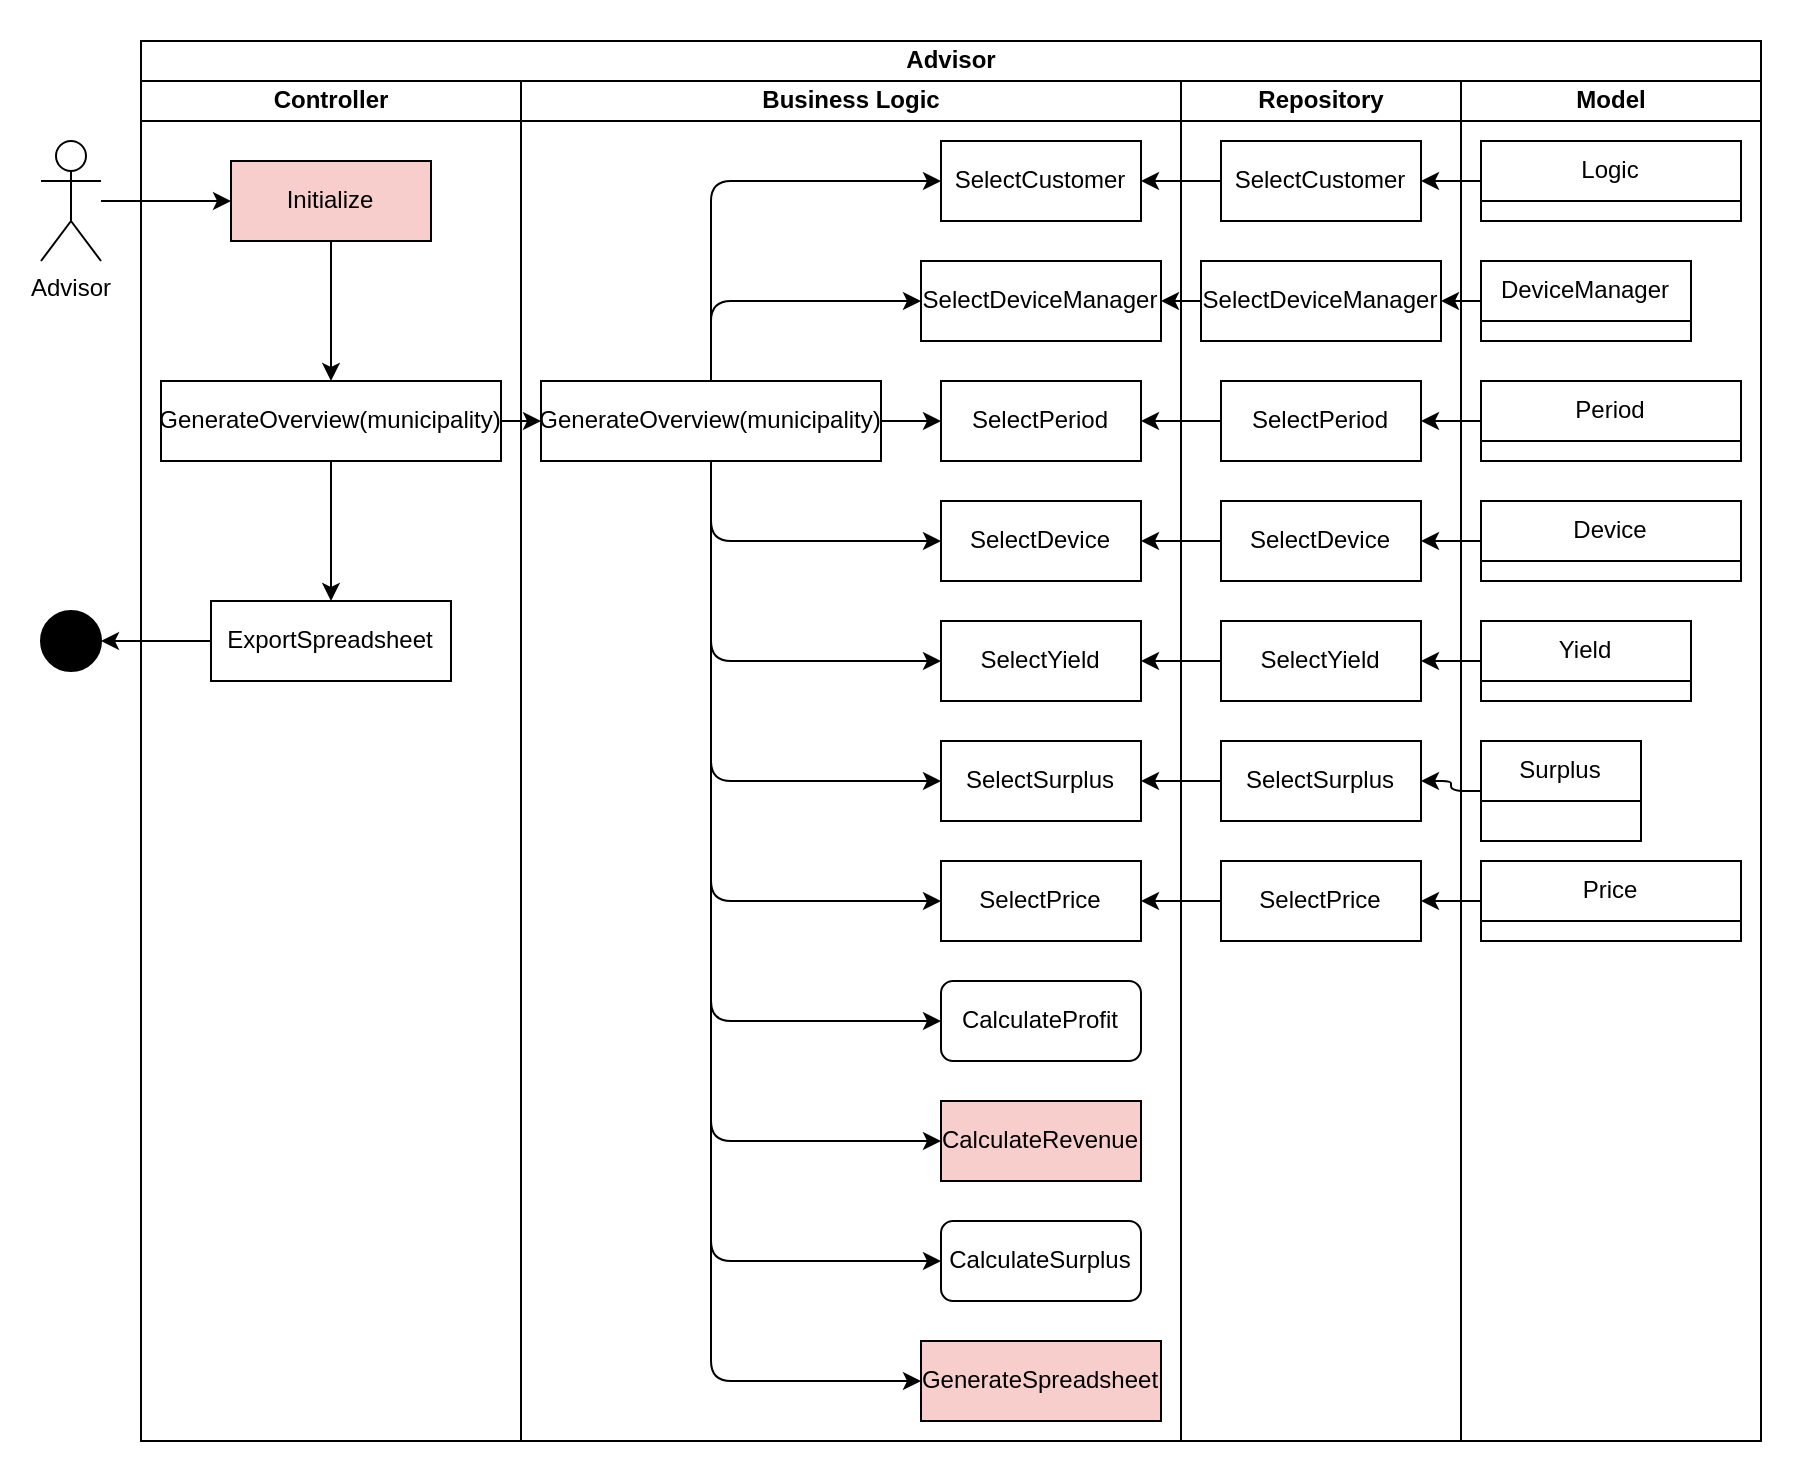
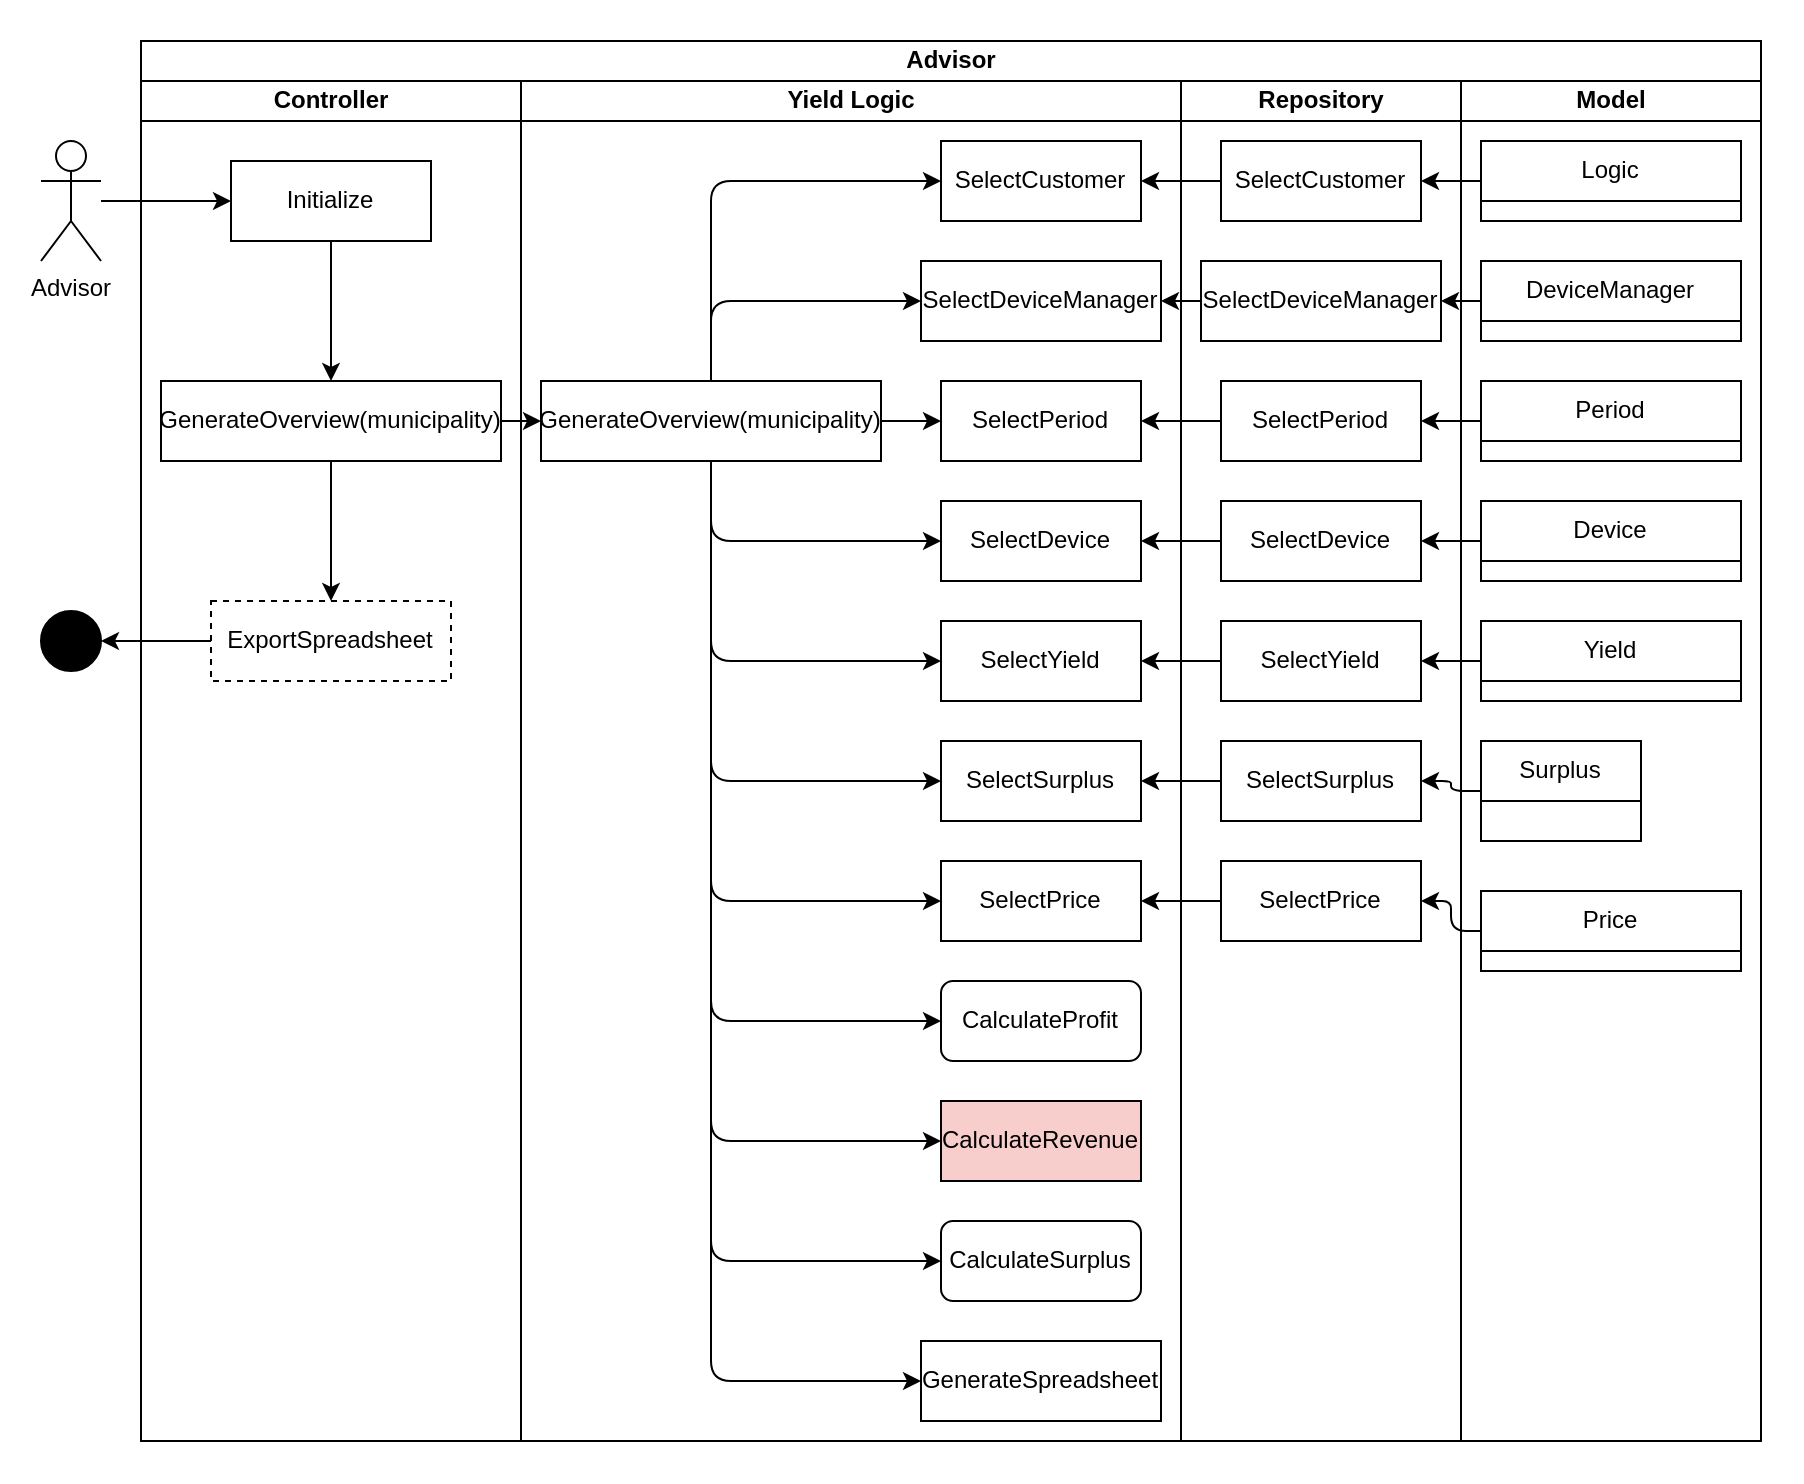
(852, 101) -> (852, 101)
(331, 201) -> (331, 201)
(1586, 301) -> (1611, 301)
(331, 641) -> (331, 641)
(1586, 661) -> (1611, 661)
(1611, 901) -> (1611, 931)
(1041, 1381) -> (1041, 1381)
